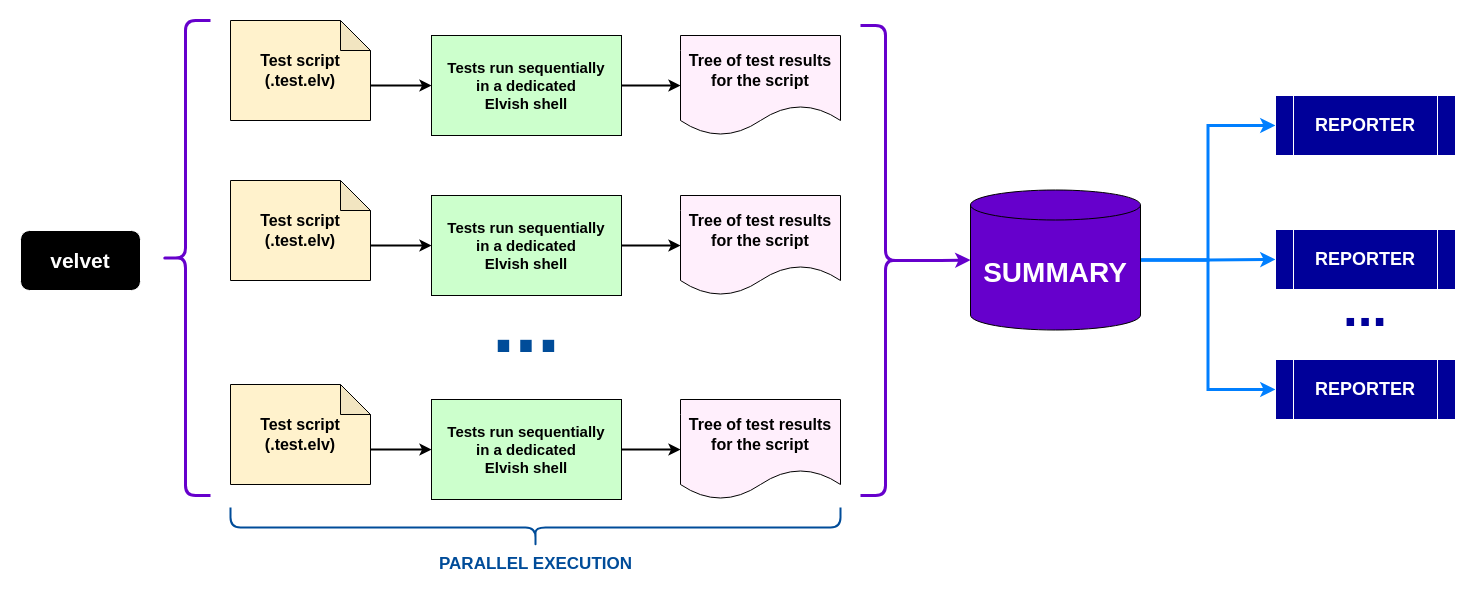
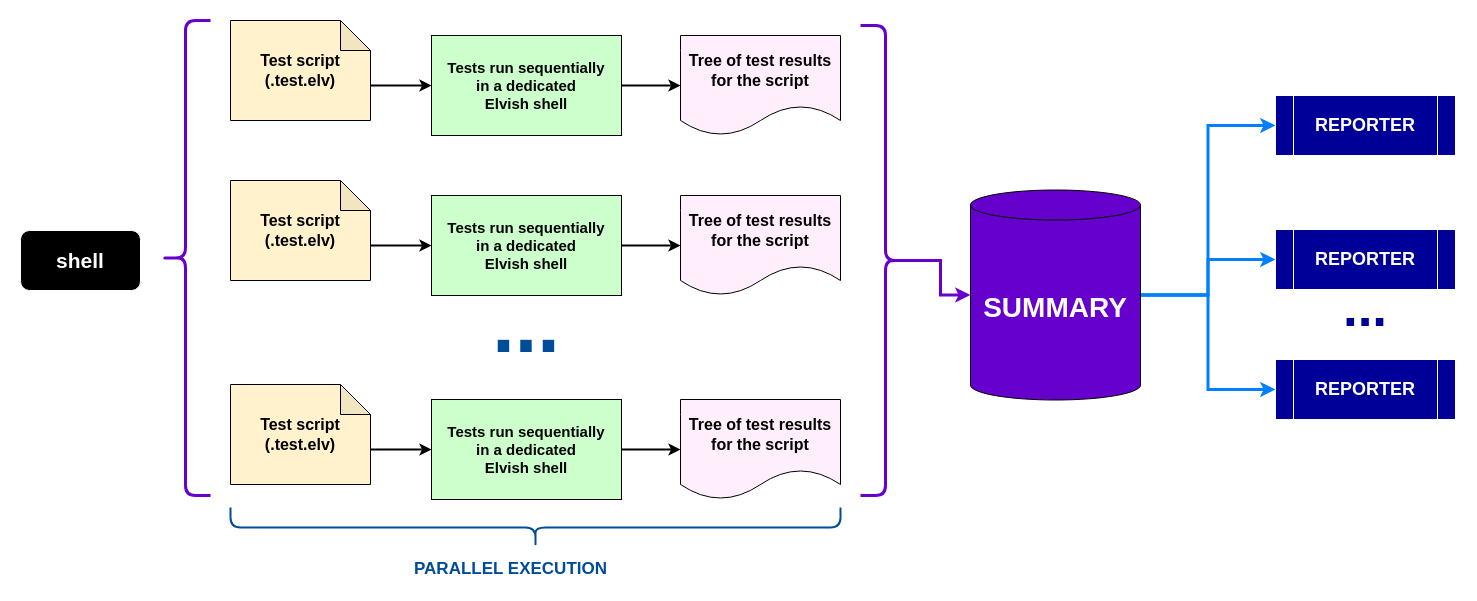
(1056, 260) -> (1056, 295)
(81, 261) -> (81, 261)
(536, 565) -> (511, 570)
